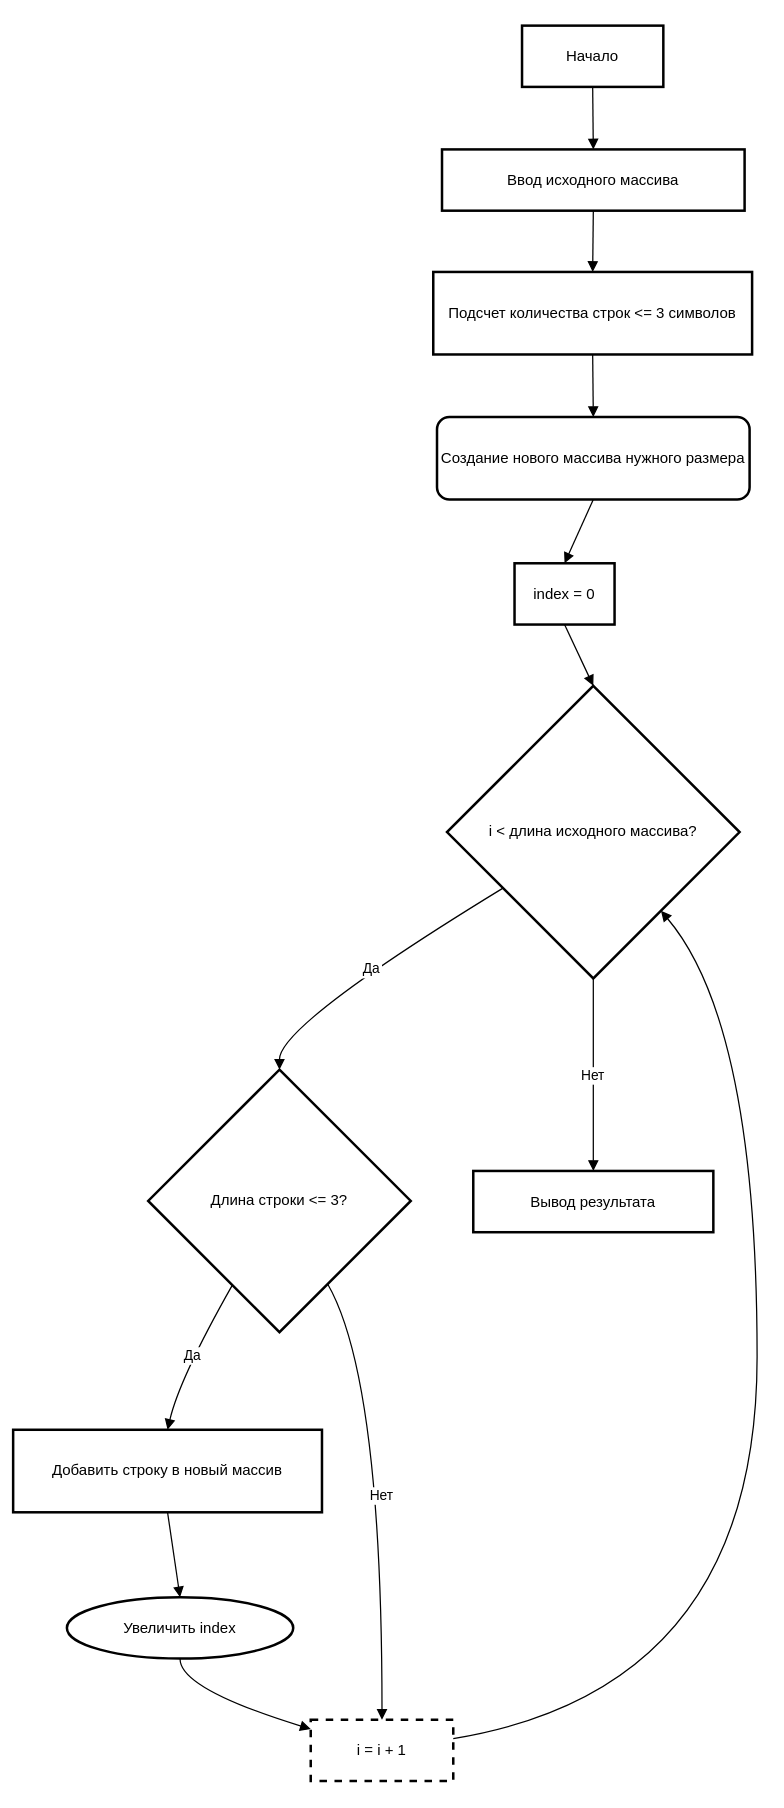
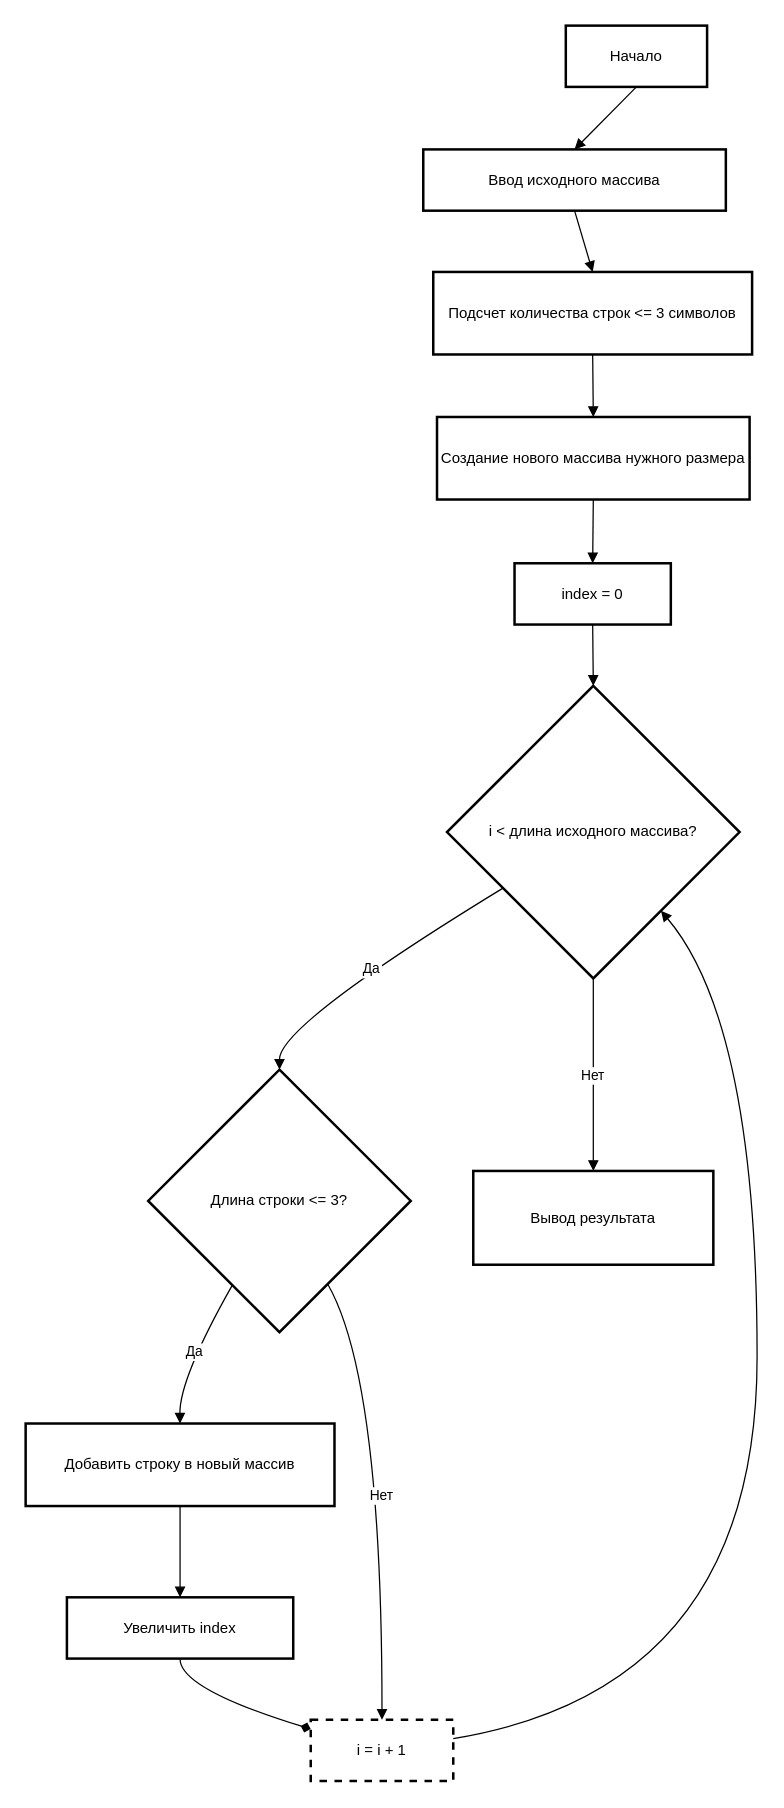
(593, 56) -> (636, 56)
(593, 180) -> (574, 180)
(593, 458) -> (593, 458)
(564, 594) -> (593, 594)
(593, 1201) -> (593, 1218)
(168, 1471) -> (180, 1464)
(180, 1628) -> (180, 1628)
(299, 1725) -> (299, 1725)
